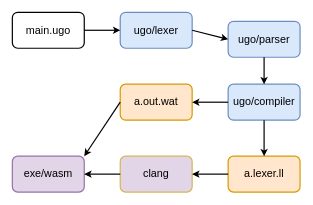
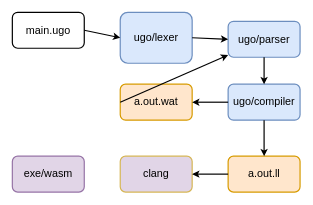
(156, 30) -> (156, 38)
(104, 127) -> (172, 80)
(105, 174) -> none
(264, 174) -> (264, 174)
